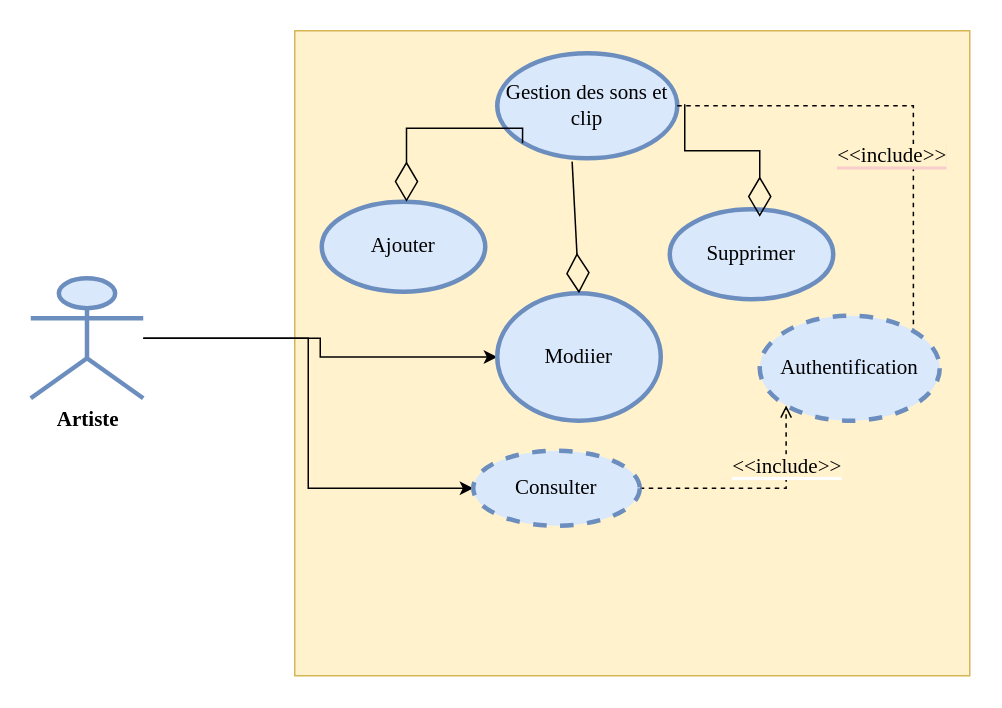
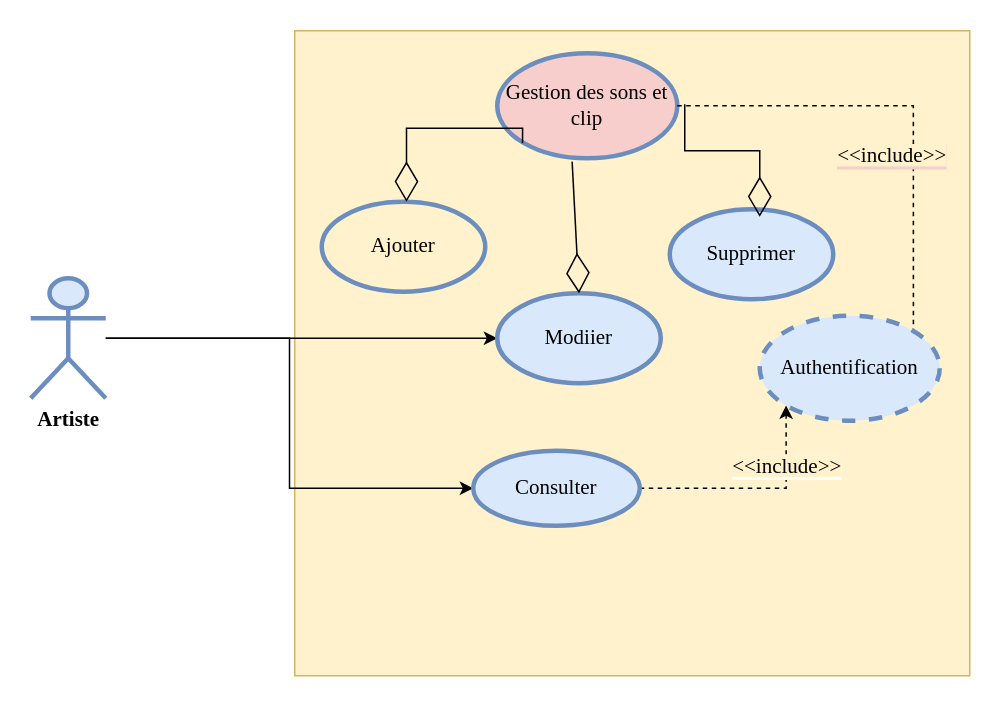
(587, 106) -> (587, 106)
(404, 247) -> (404, 247)
(87, 338) -> (68, 338)
(579, 357) -> (579, 338)
(786, 414) -> (786, 417)
(557, 488) -> (557, 488)
